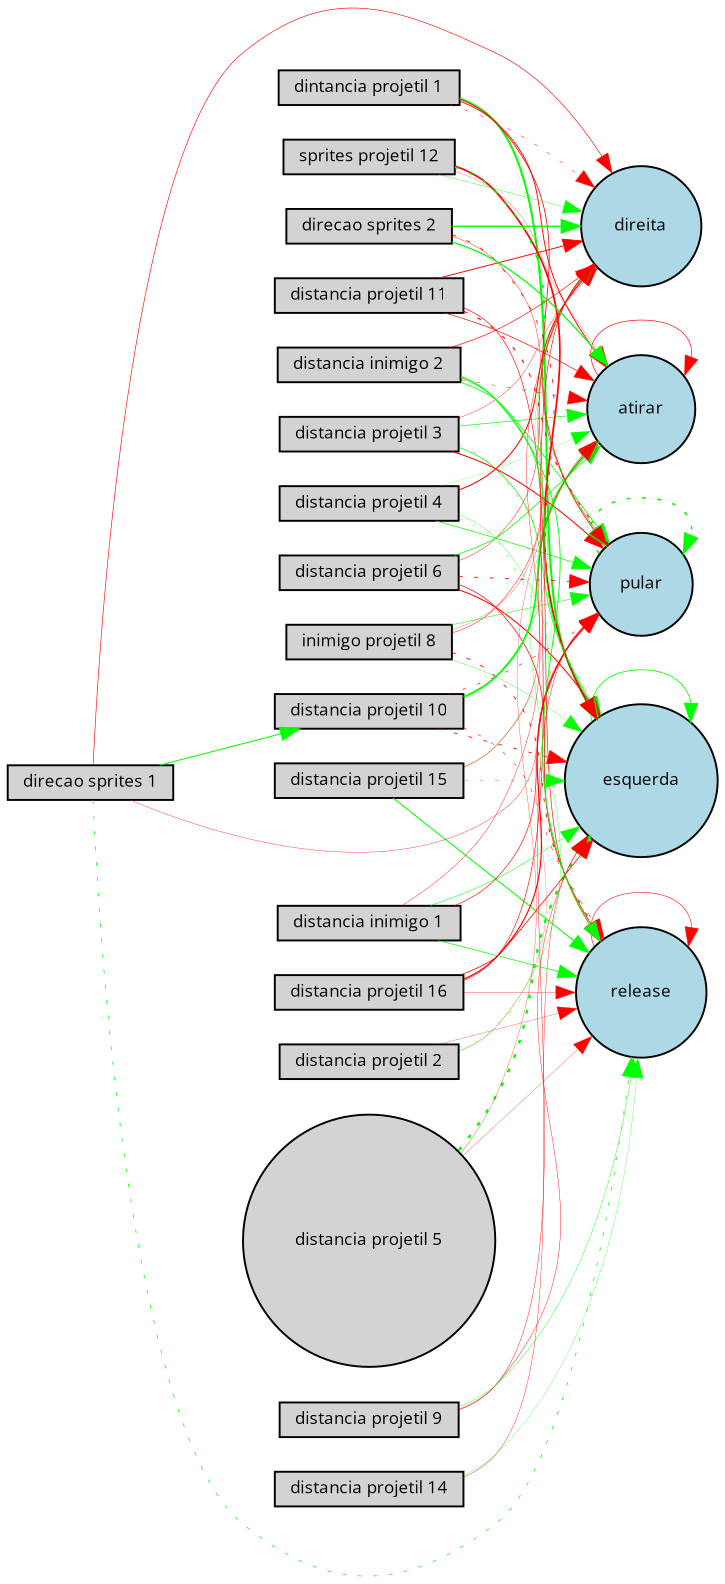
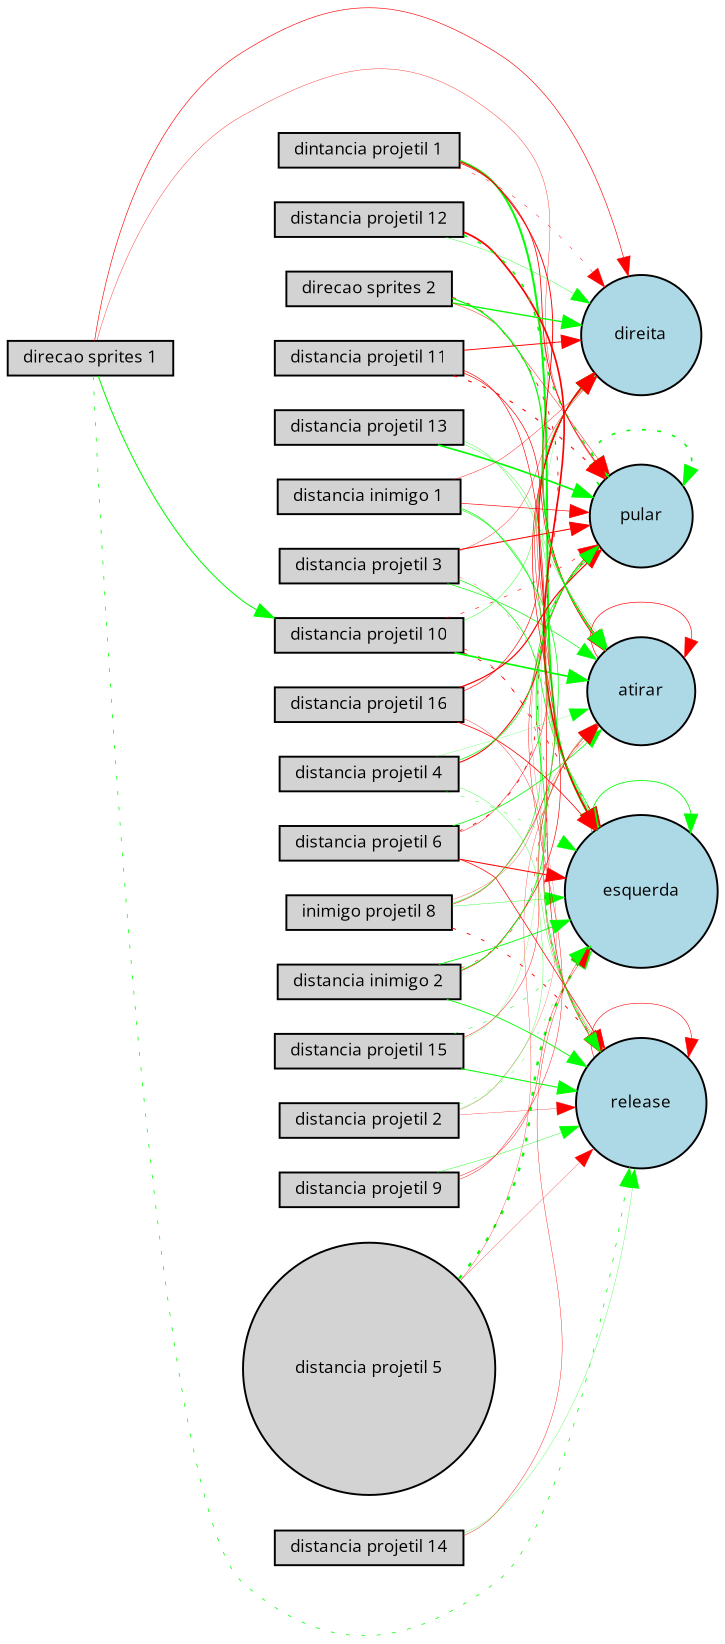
(369, 157) -> (369, 220)
none -> (369, 428)
